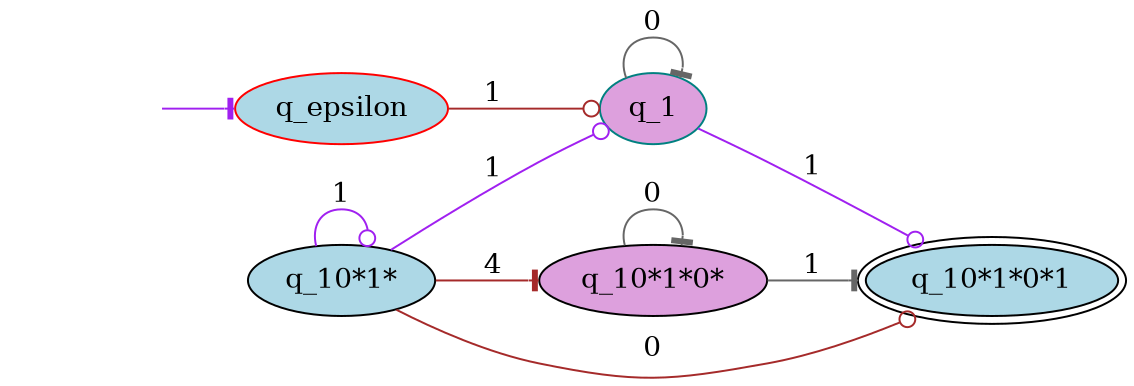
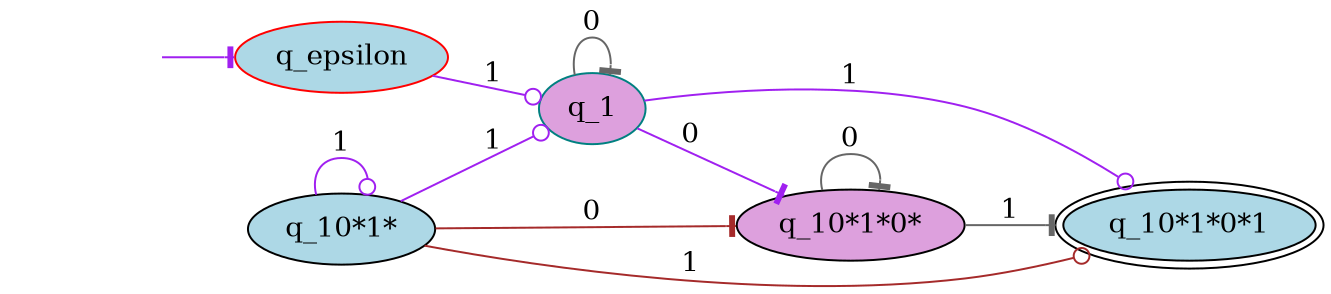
(516, 109) -> (479, 85)
none -> (706, 160)
(494, 266) -> (592, 212)
(653, 349) -> (691, 264)
